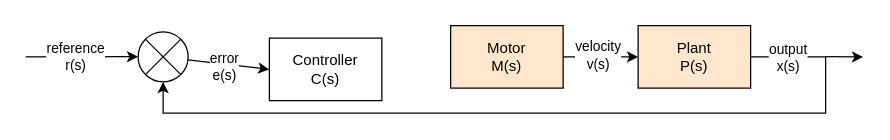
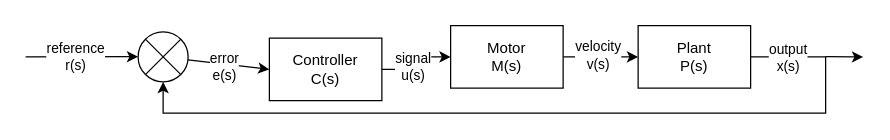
none -> (419, 57)
(507, 57) -> (507, 57)
(694, 57) -> (694, 57)
